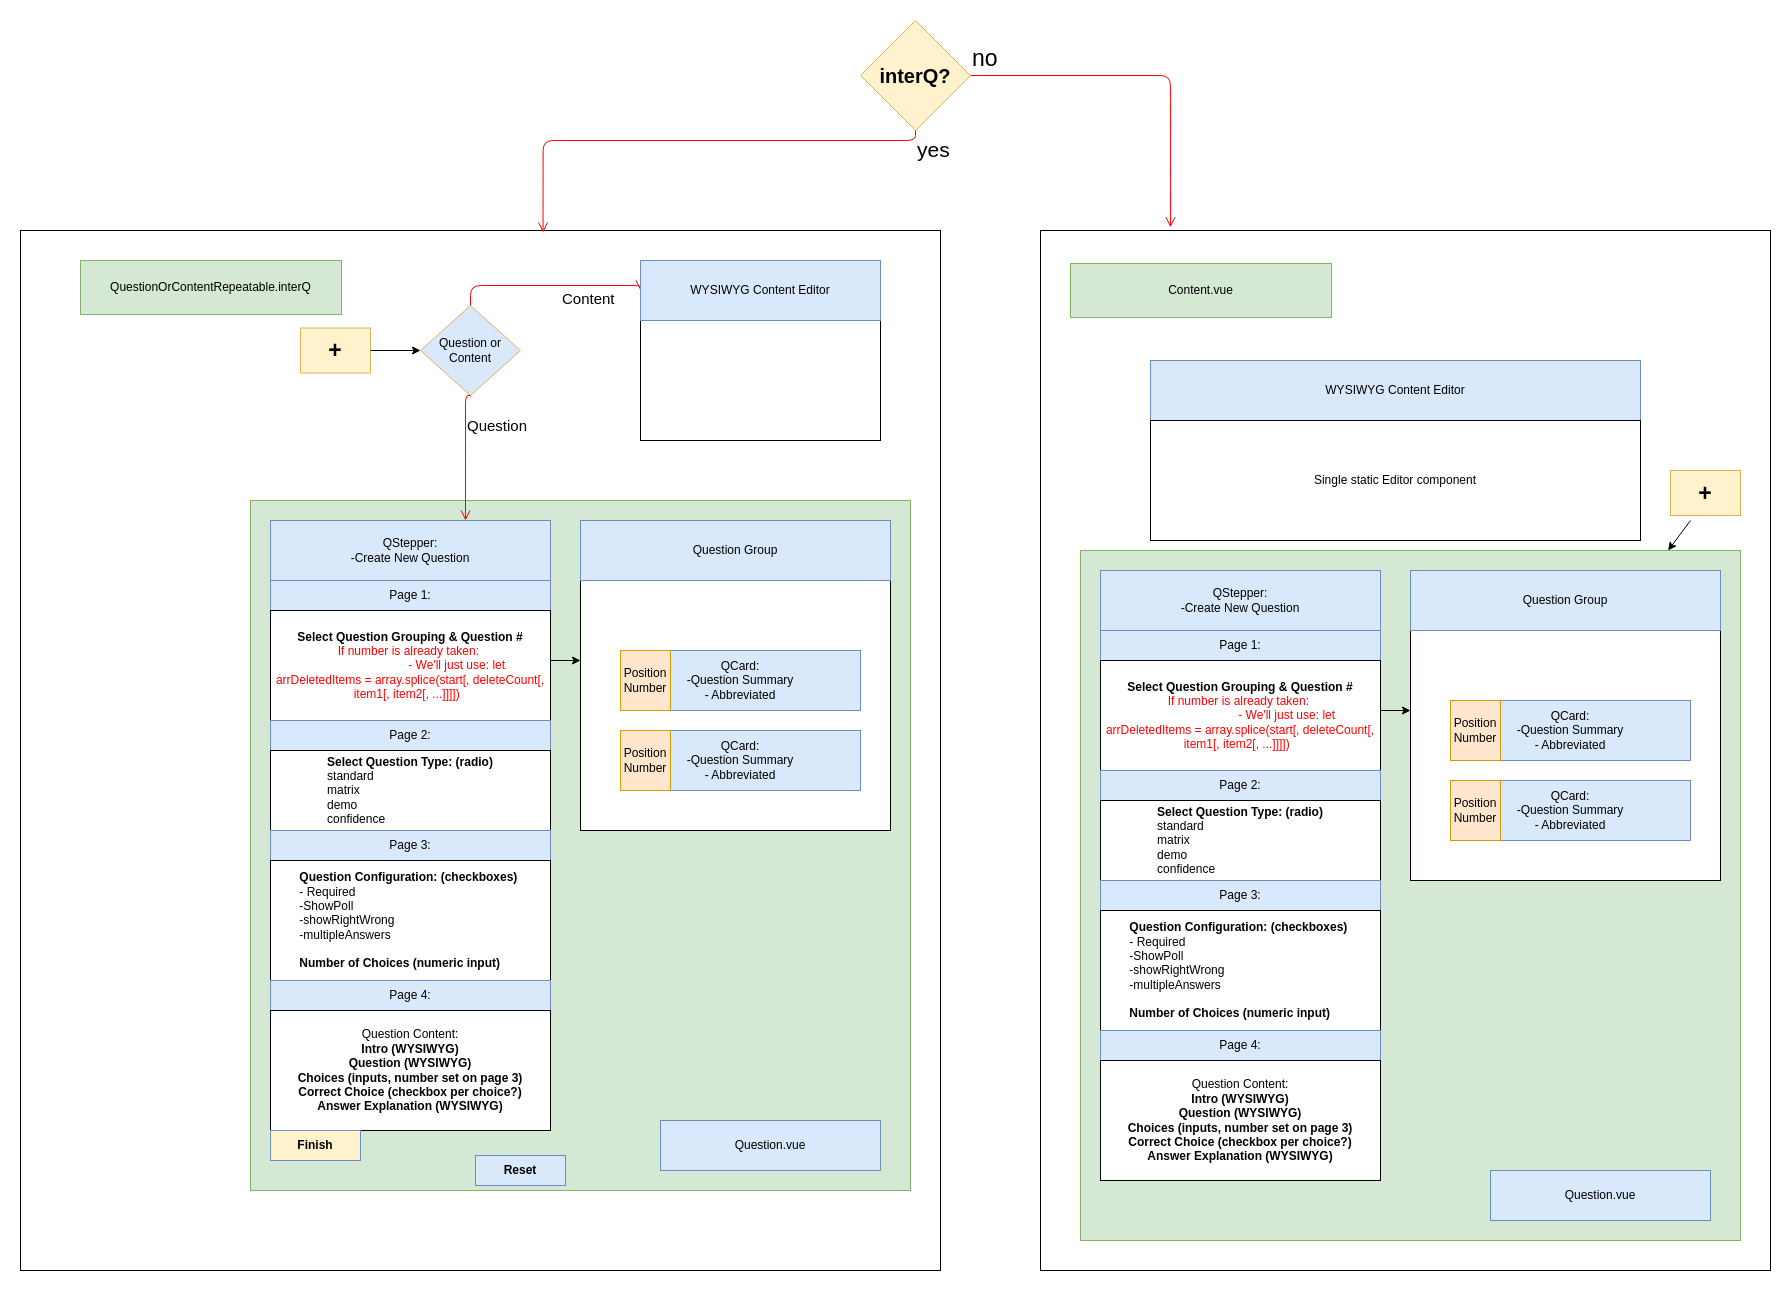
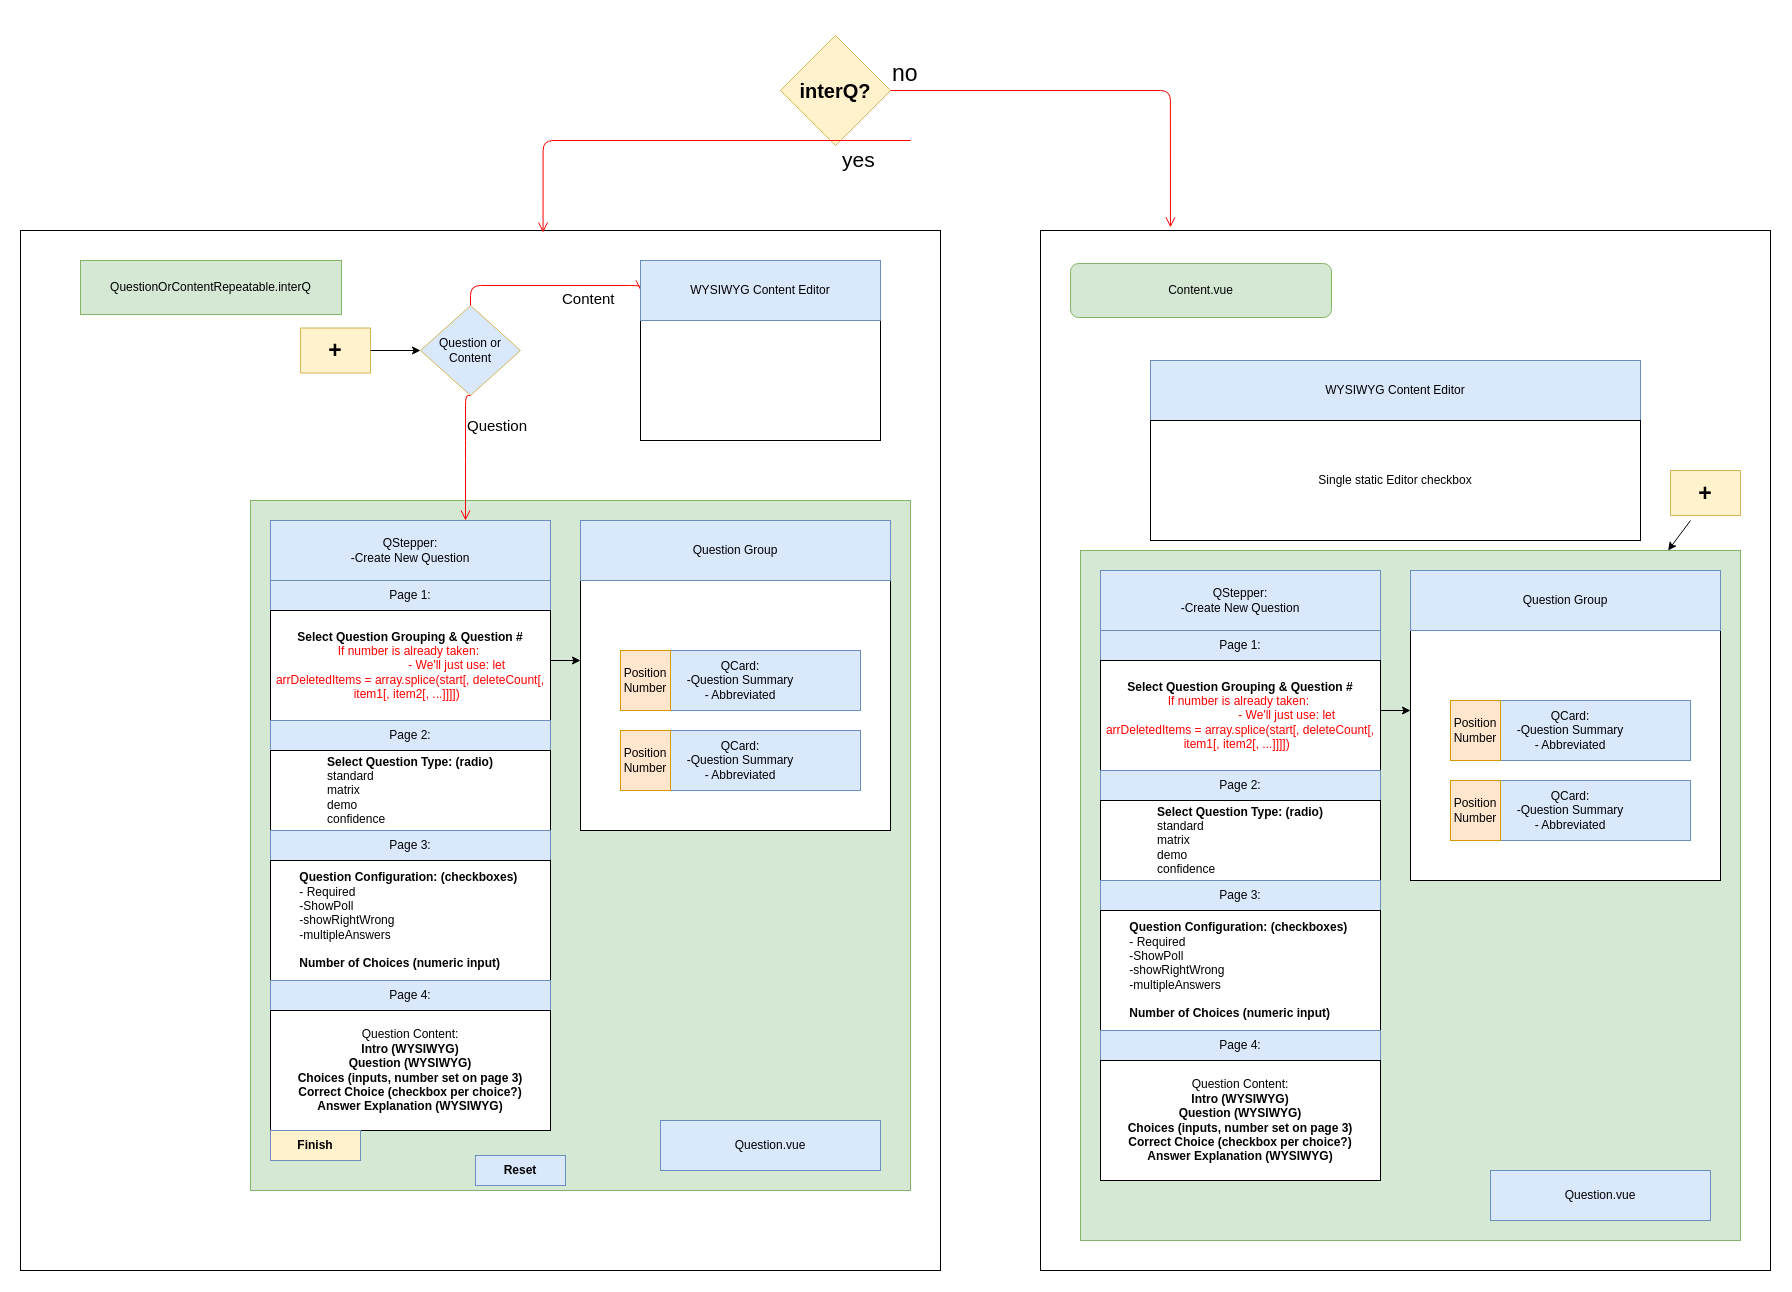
(916, 76) -> (836, 91)
(1201, 291) -> (1201, 291)
(1396, 481) -> (1396, 481)
